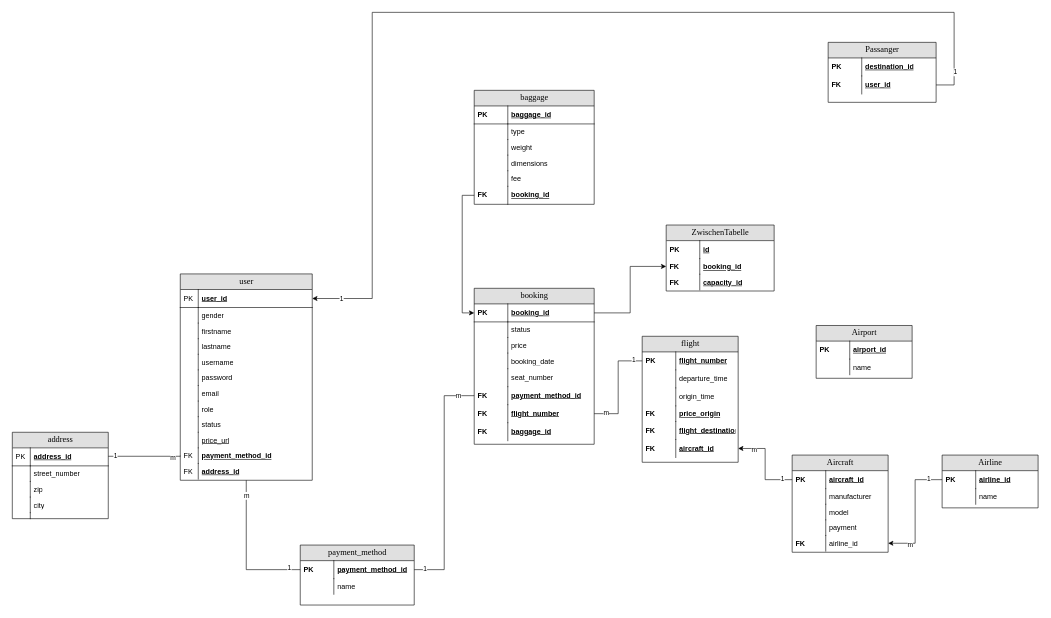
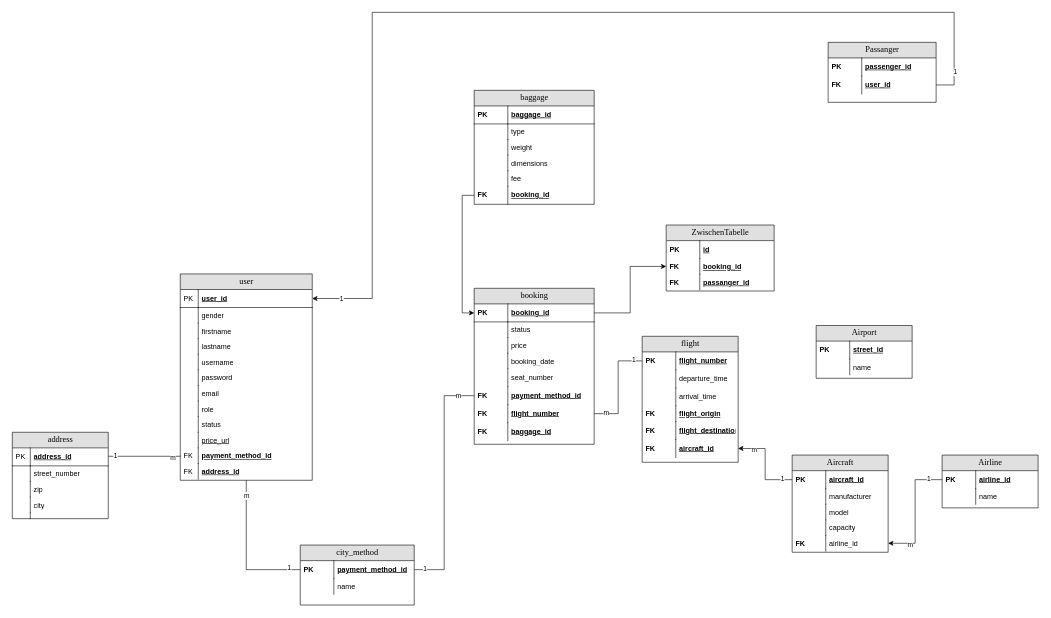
(891, 67) -> (889, 67)
(724, 283) -> (727, 283)
(872, 350) -> (871, 350)
(699, 397) -> (701, 397)
(701, 414) -> (702, 414)
(844, 528) -> (845, 528)
(358, 553) -> (358, 553)
